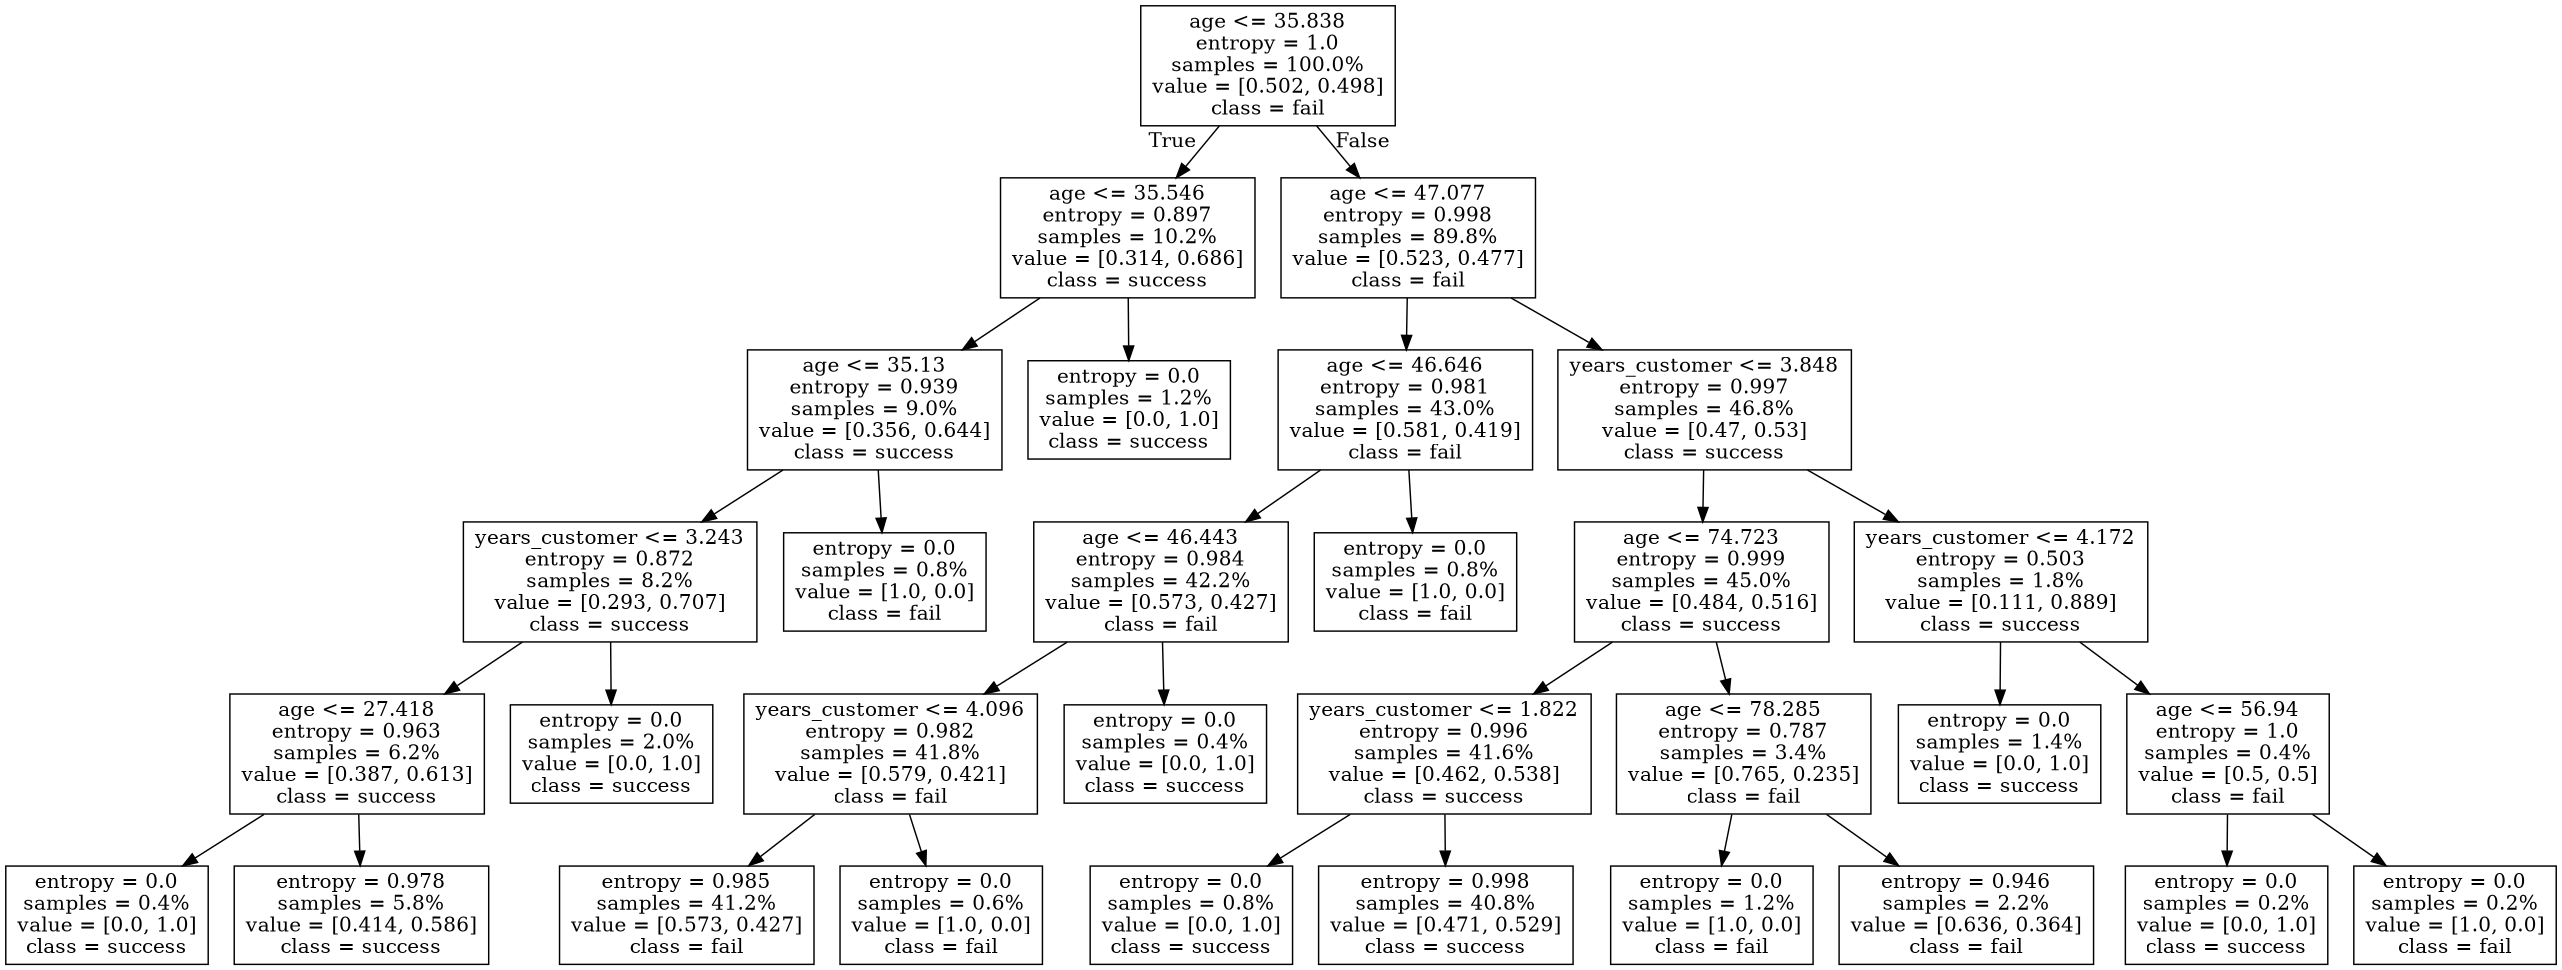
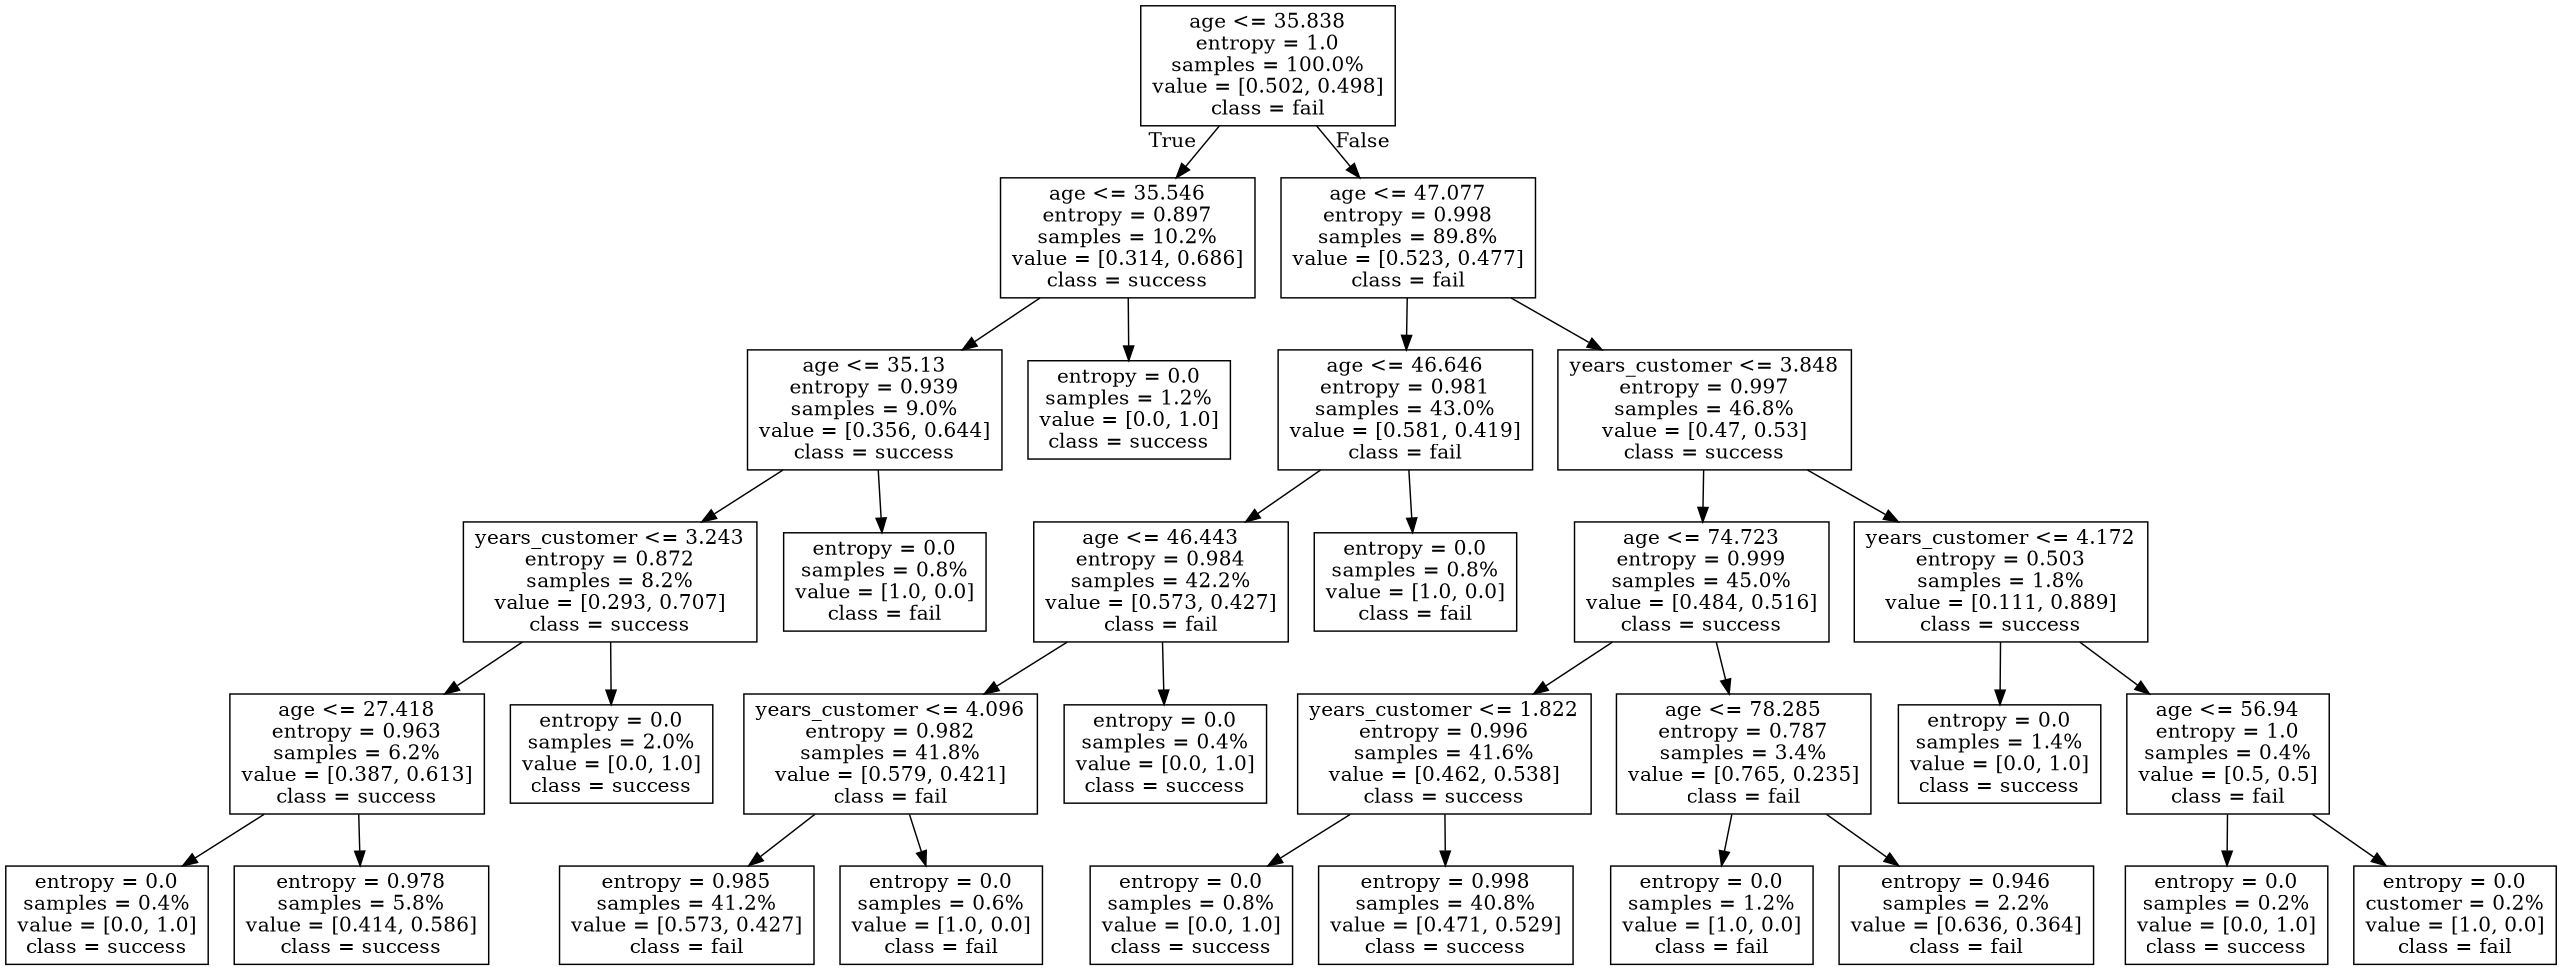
(2455, 915) -> (2455, 915)
